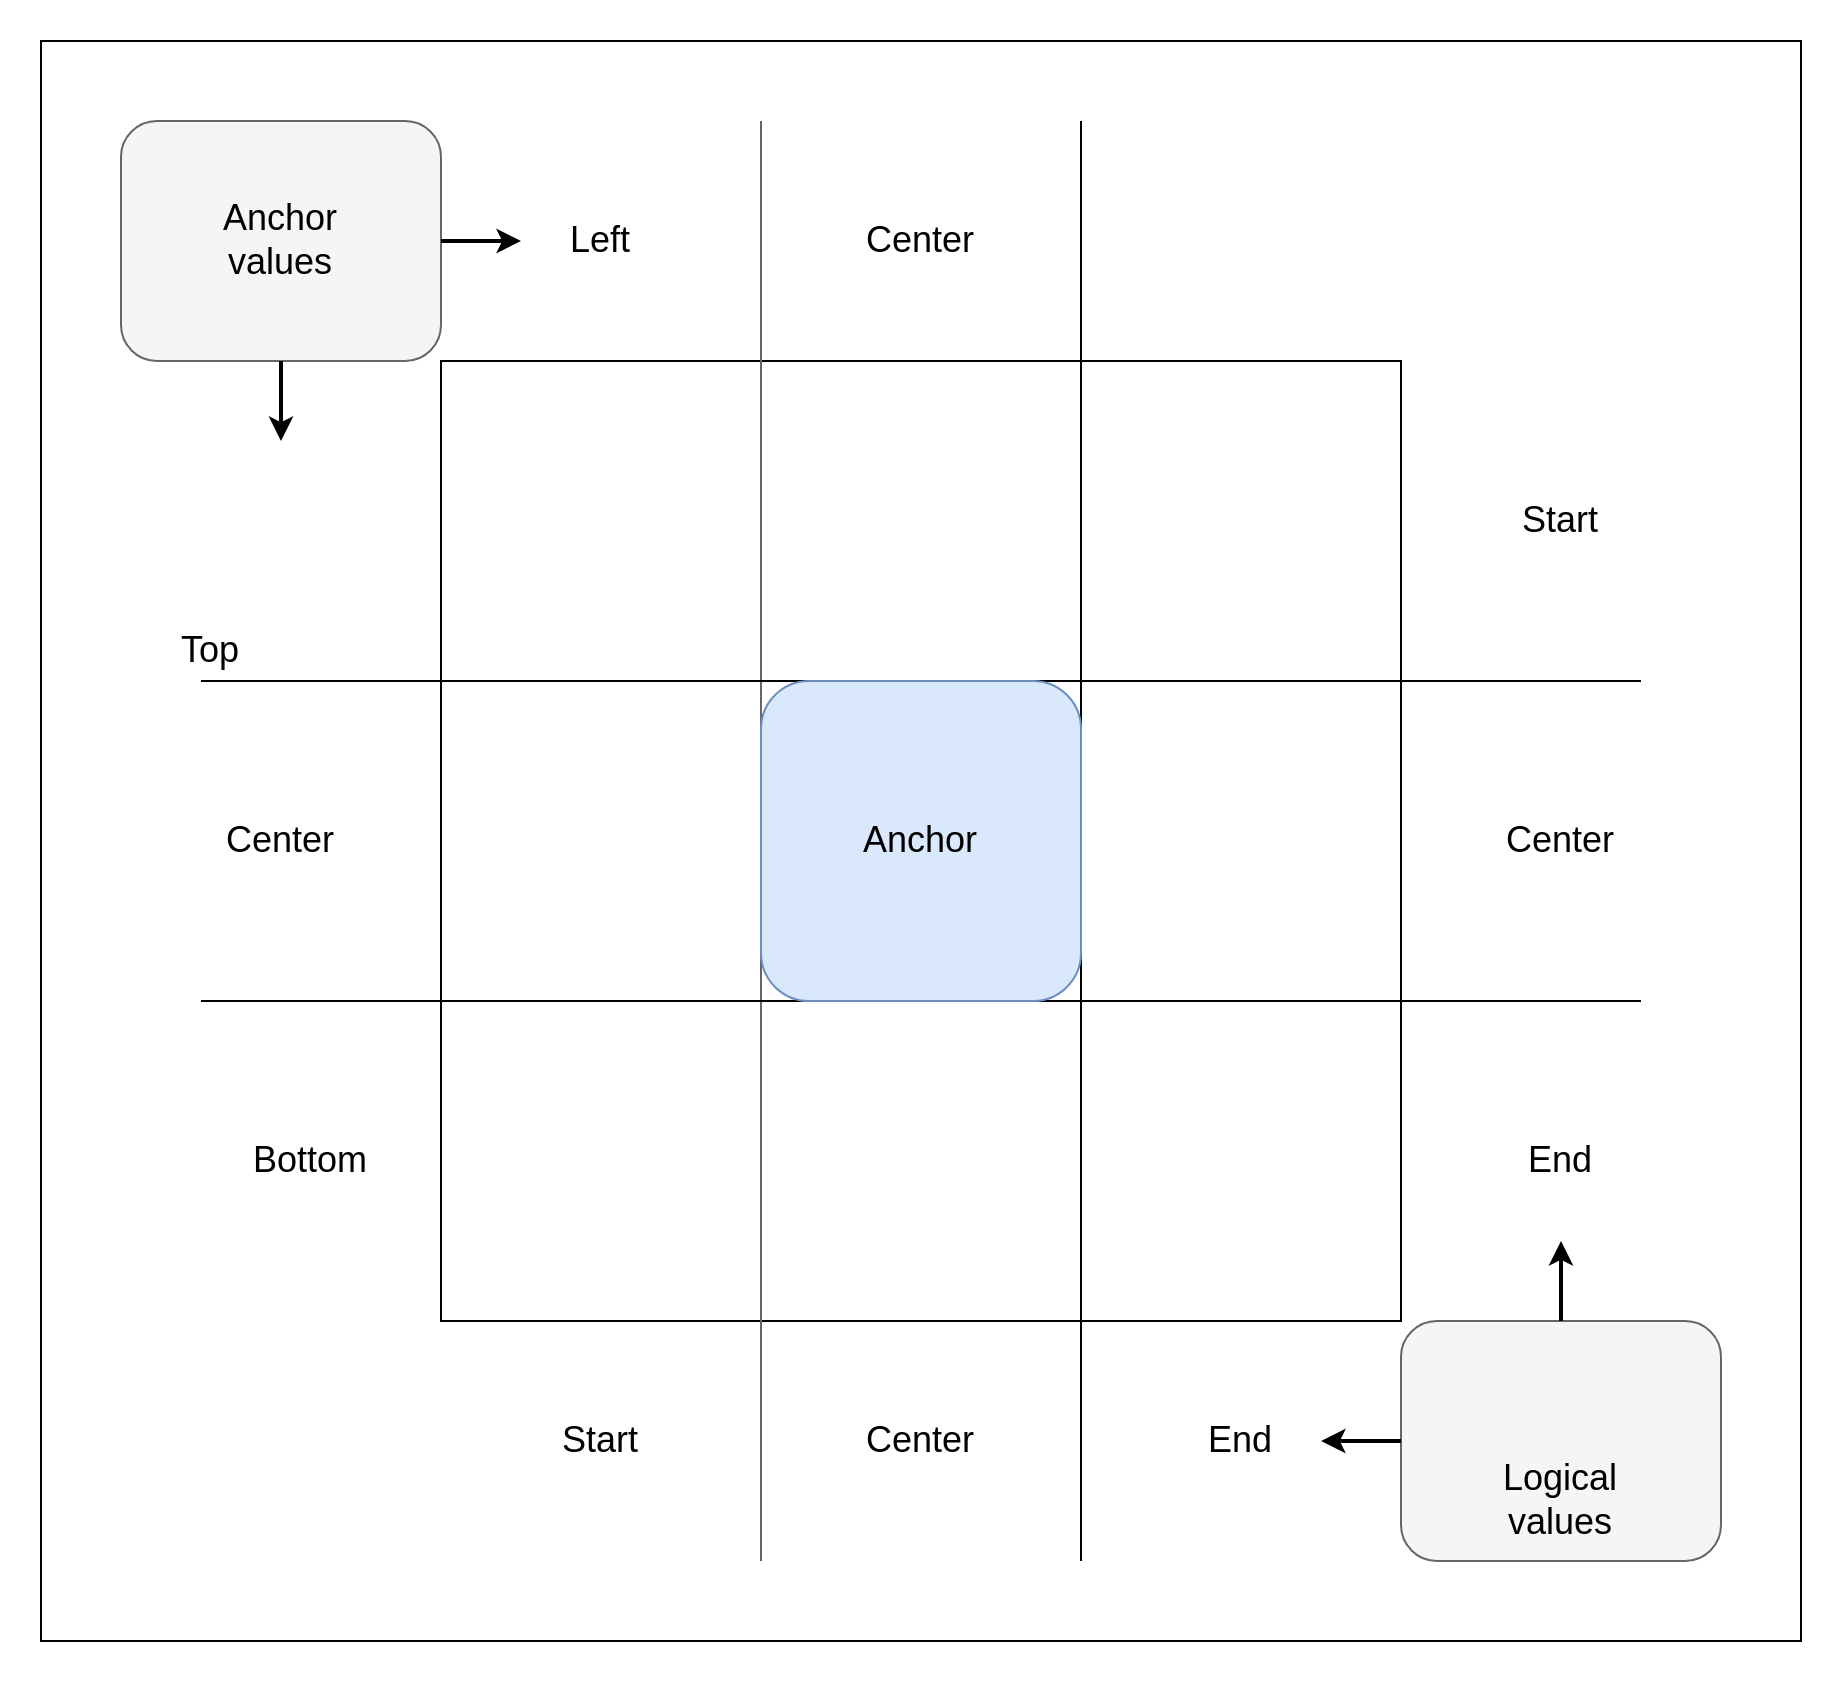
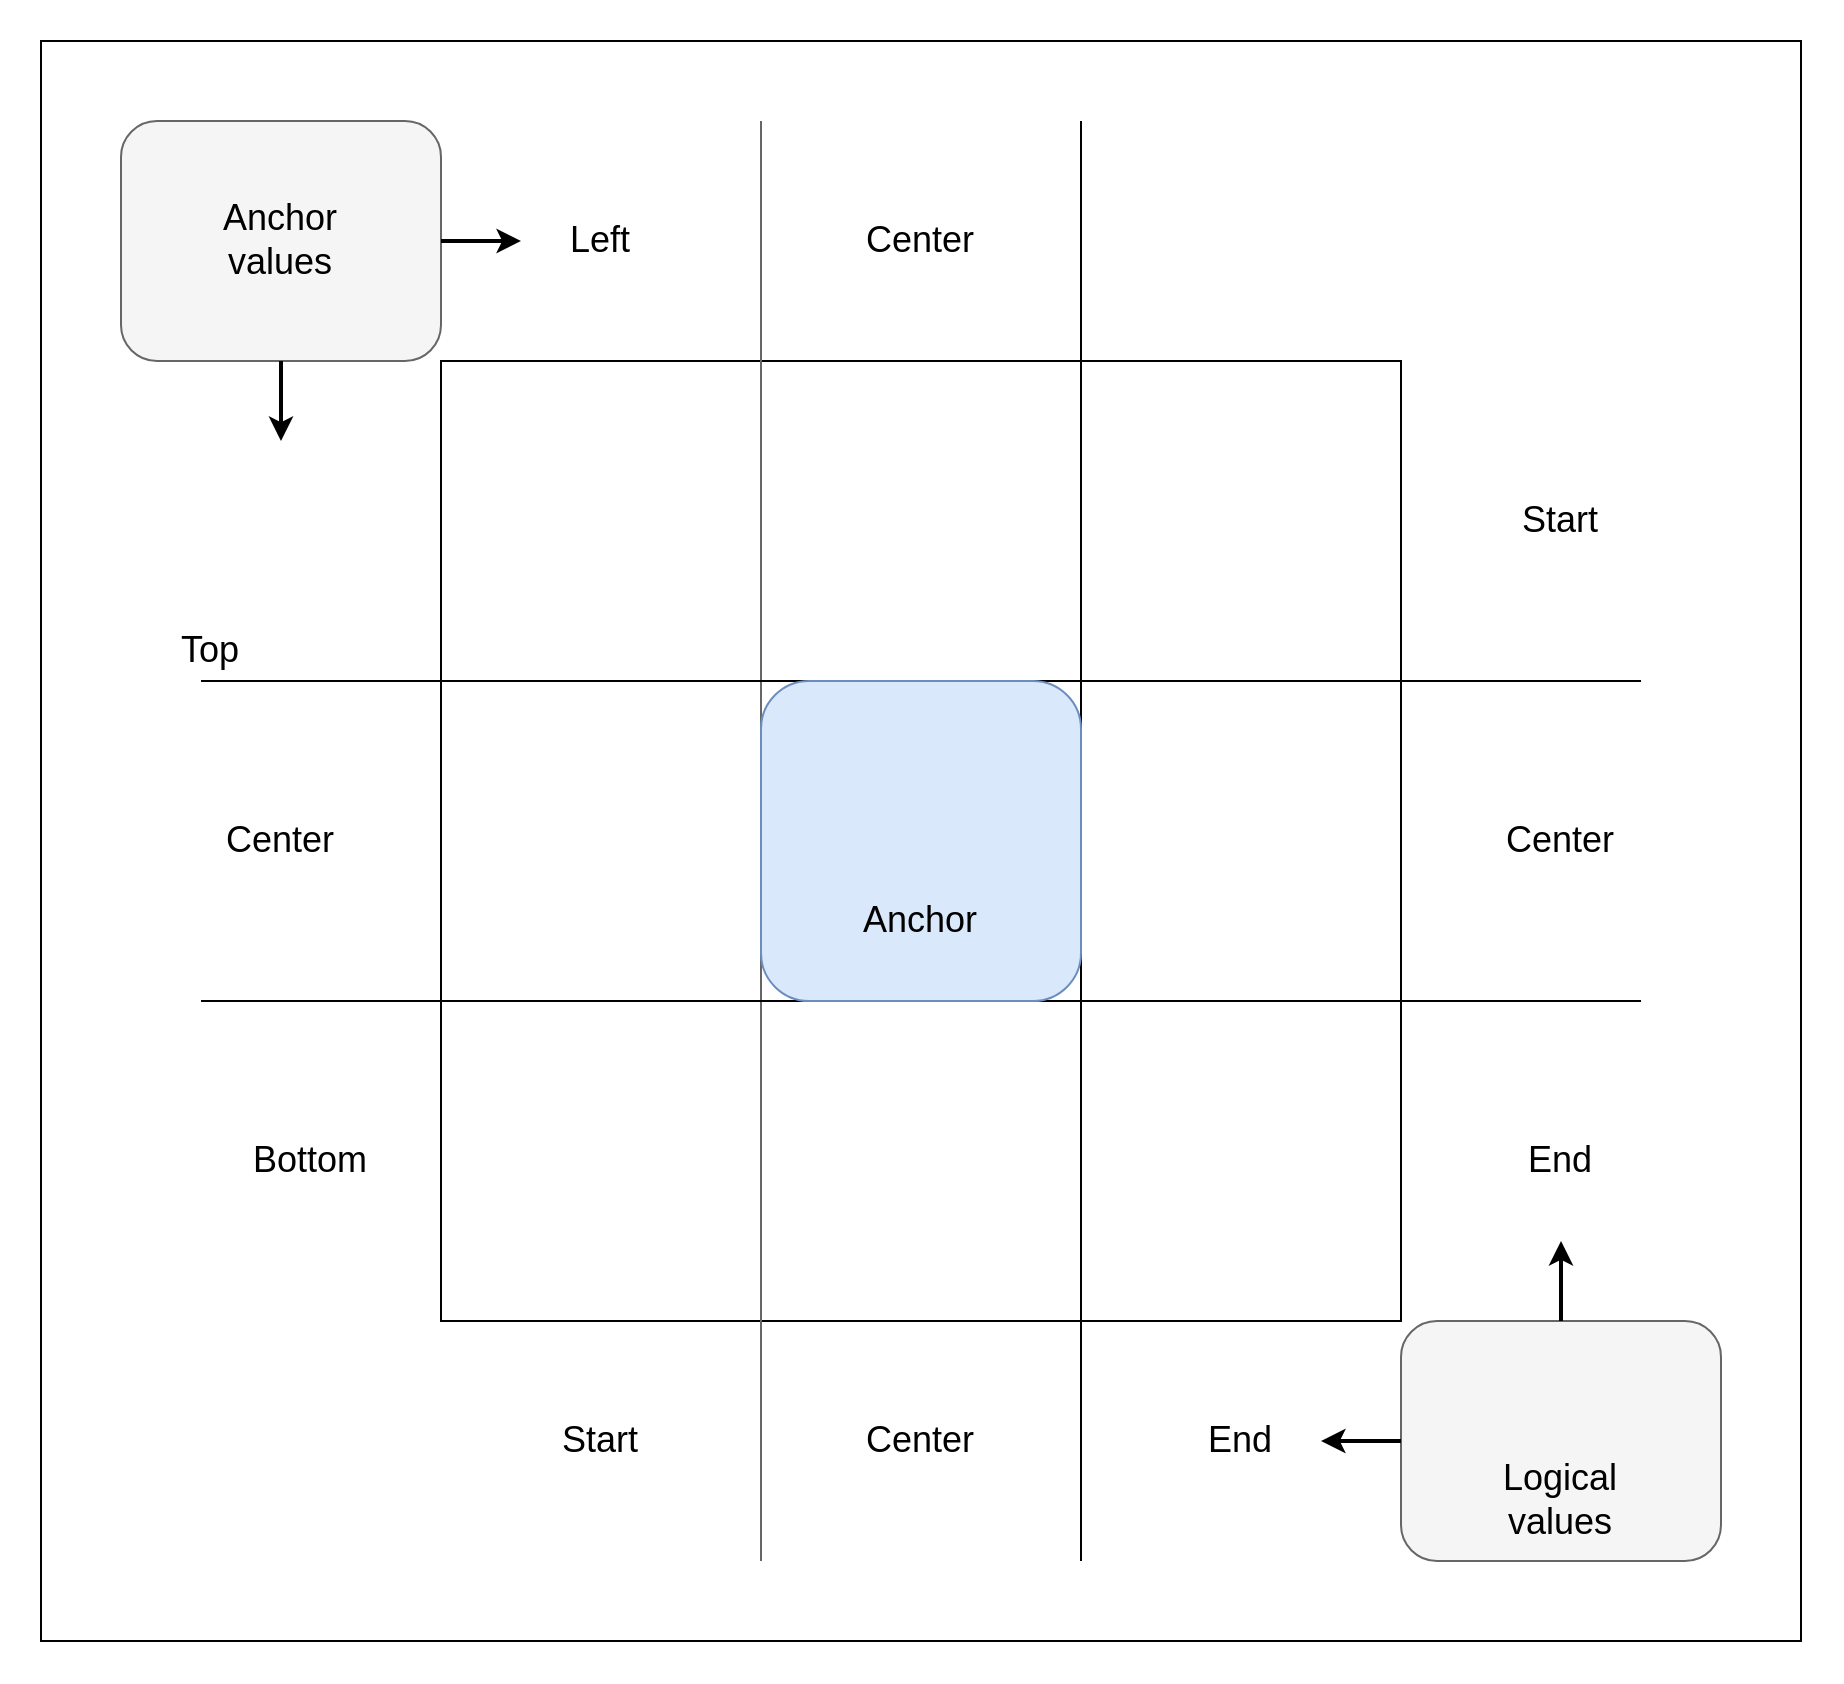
(921, 841) -> (921, 921)
